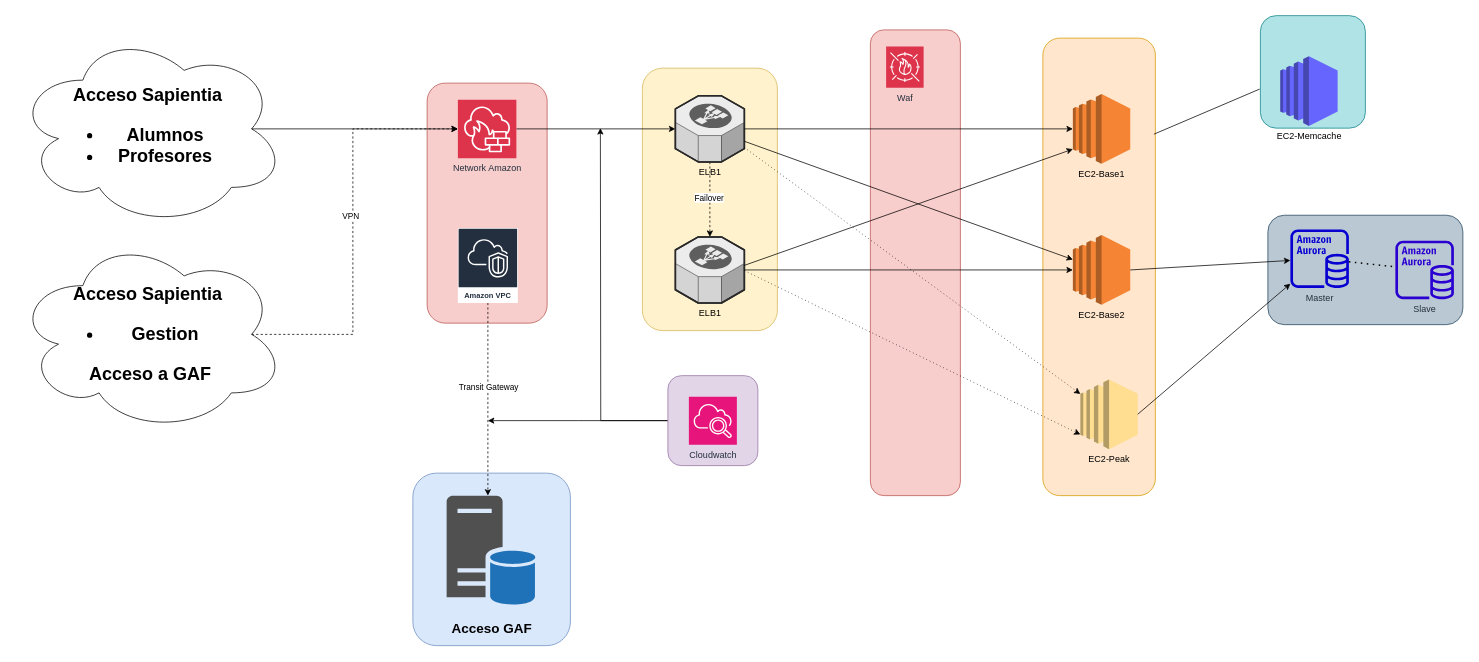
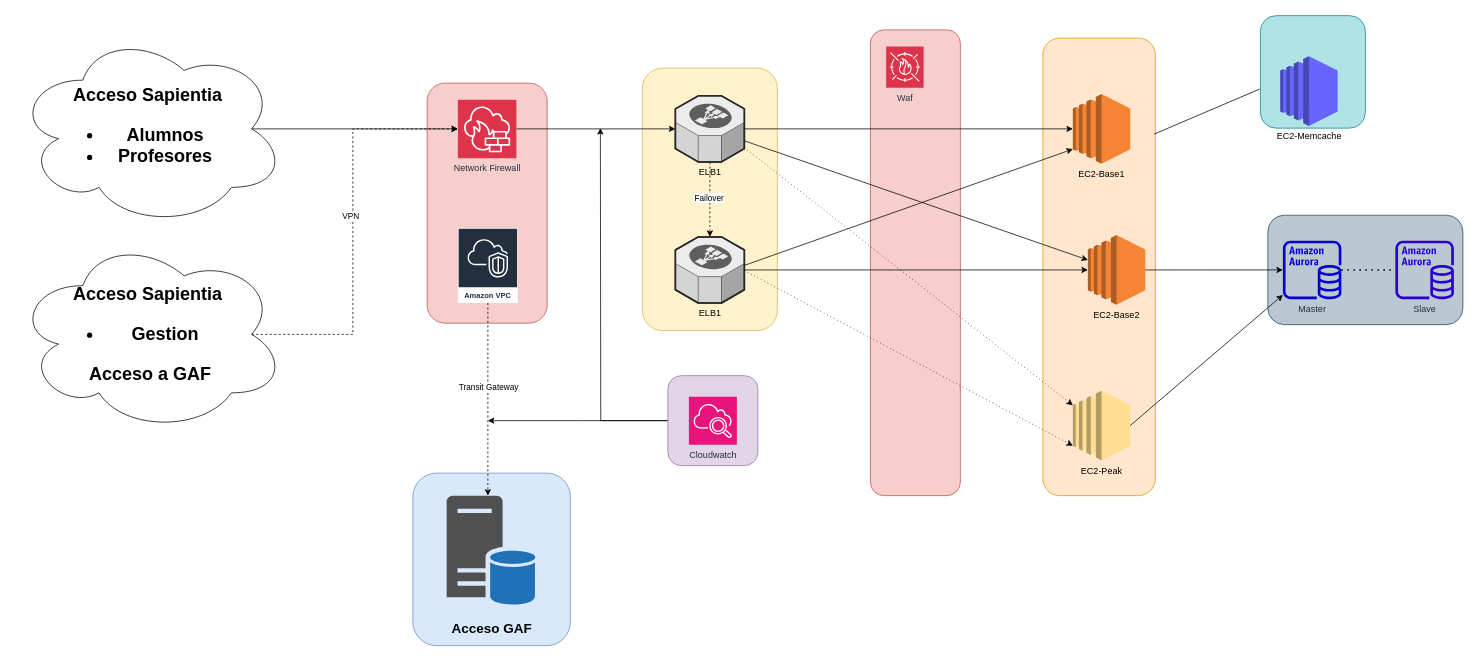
(488, 169) -> (488, 169)
(1320, 258) -> (1312, 270)
(1102, 270) -> (1117, 270)
(1109, 414) -> (1102, 425)
